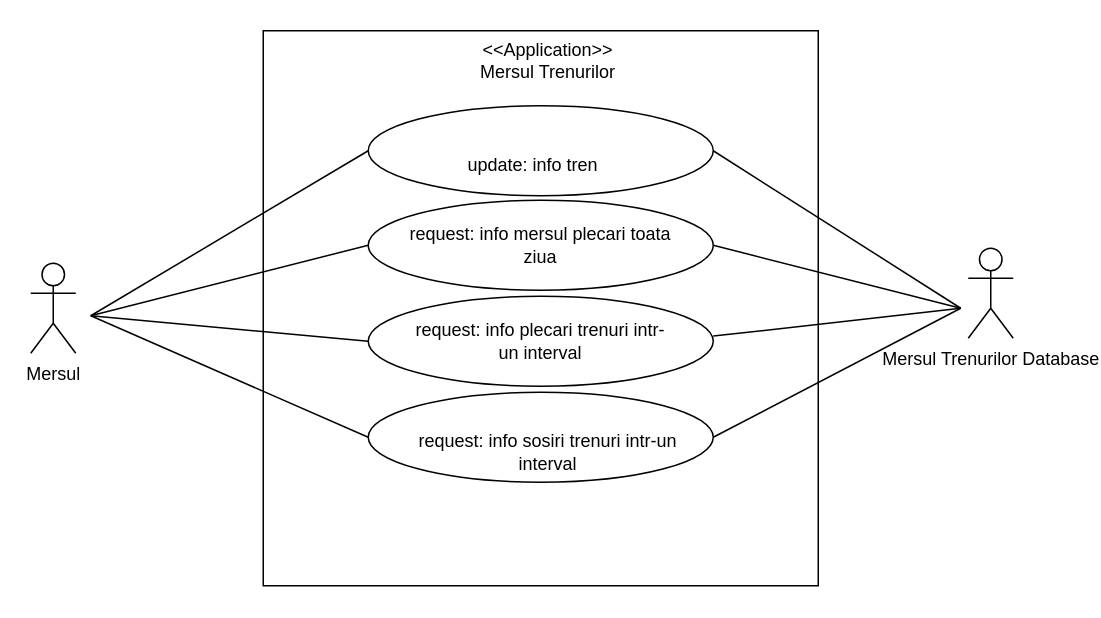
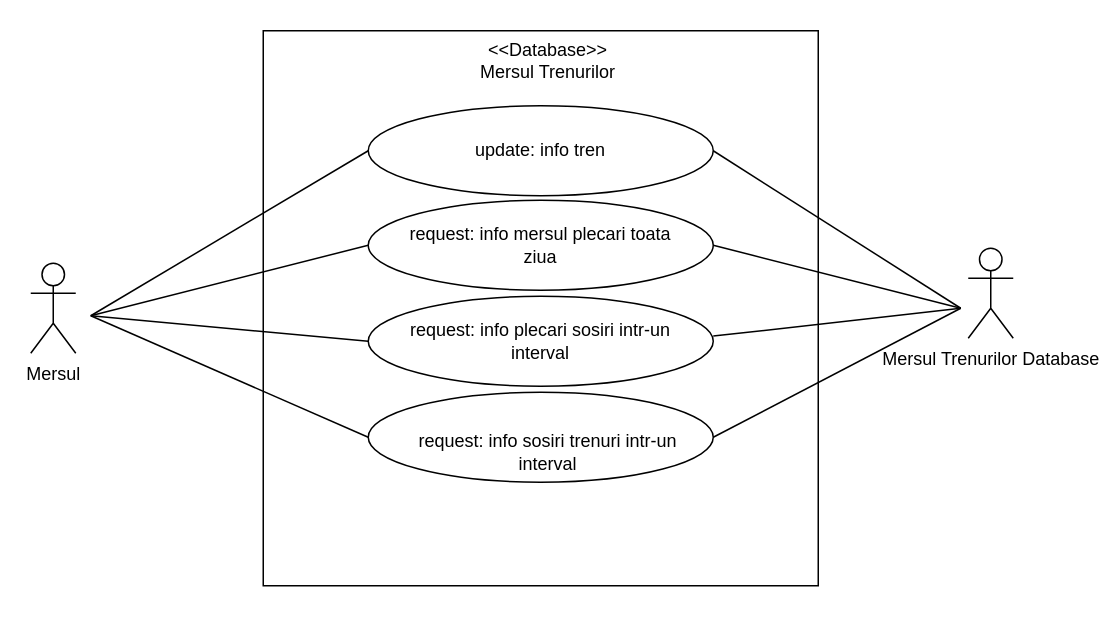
(548, 61) -> (548, 61)
(533, 166) -> (541, 151)
(541, 341) -> (541, 341)
